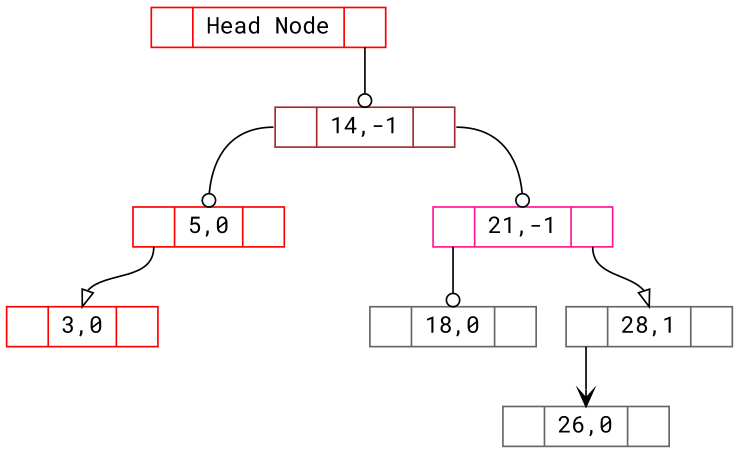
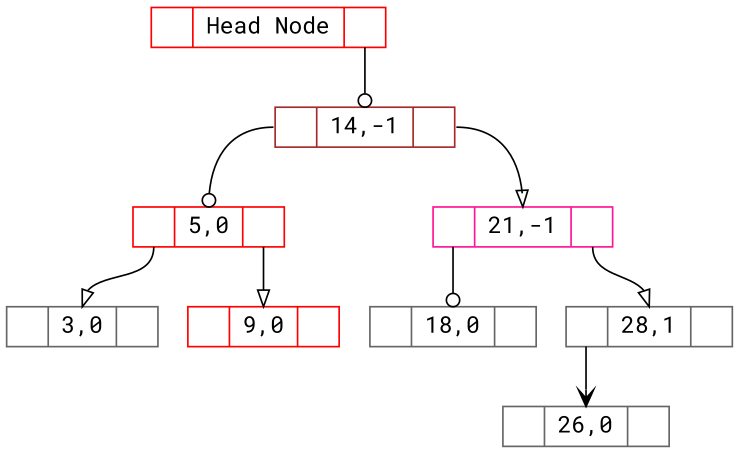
(503, 146) -> (503, 146)
(82, 327) -> (82, 327)
none -> (264, 327)
